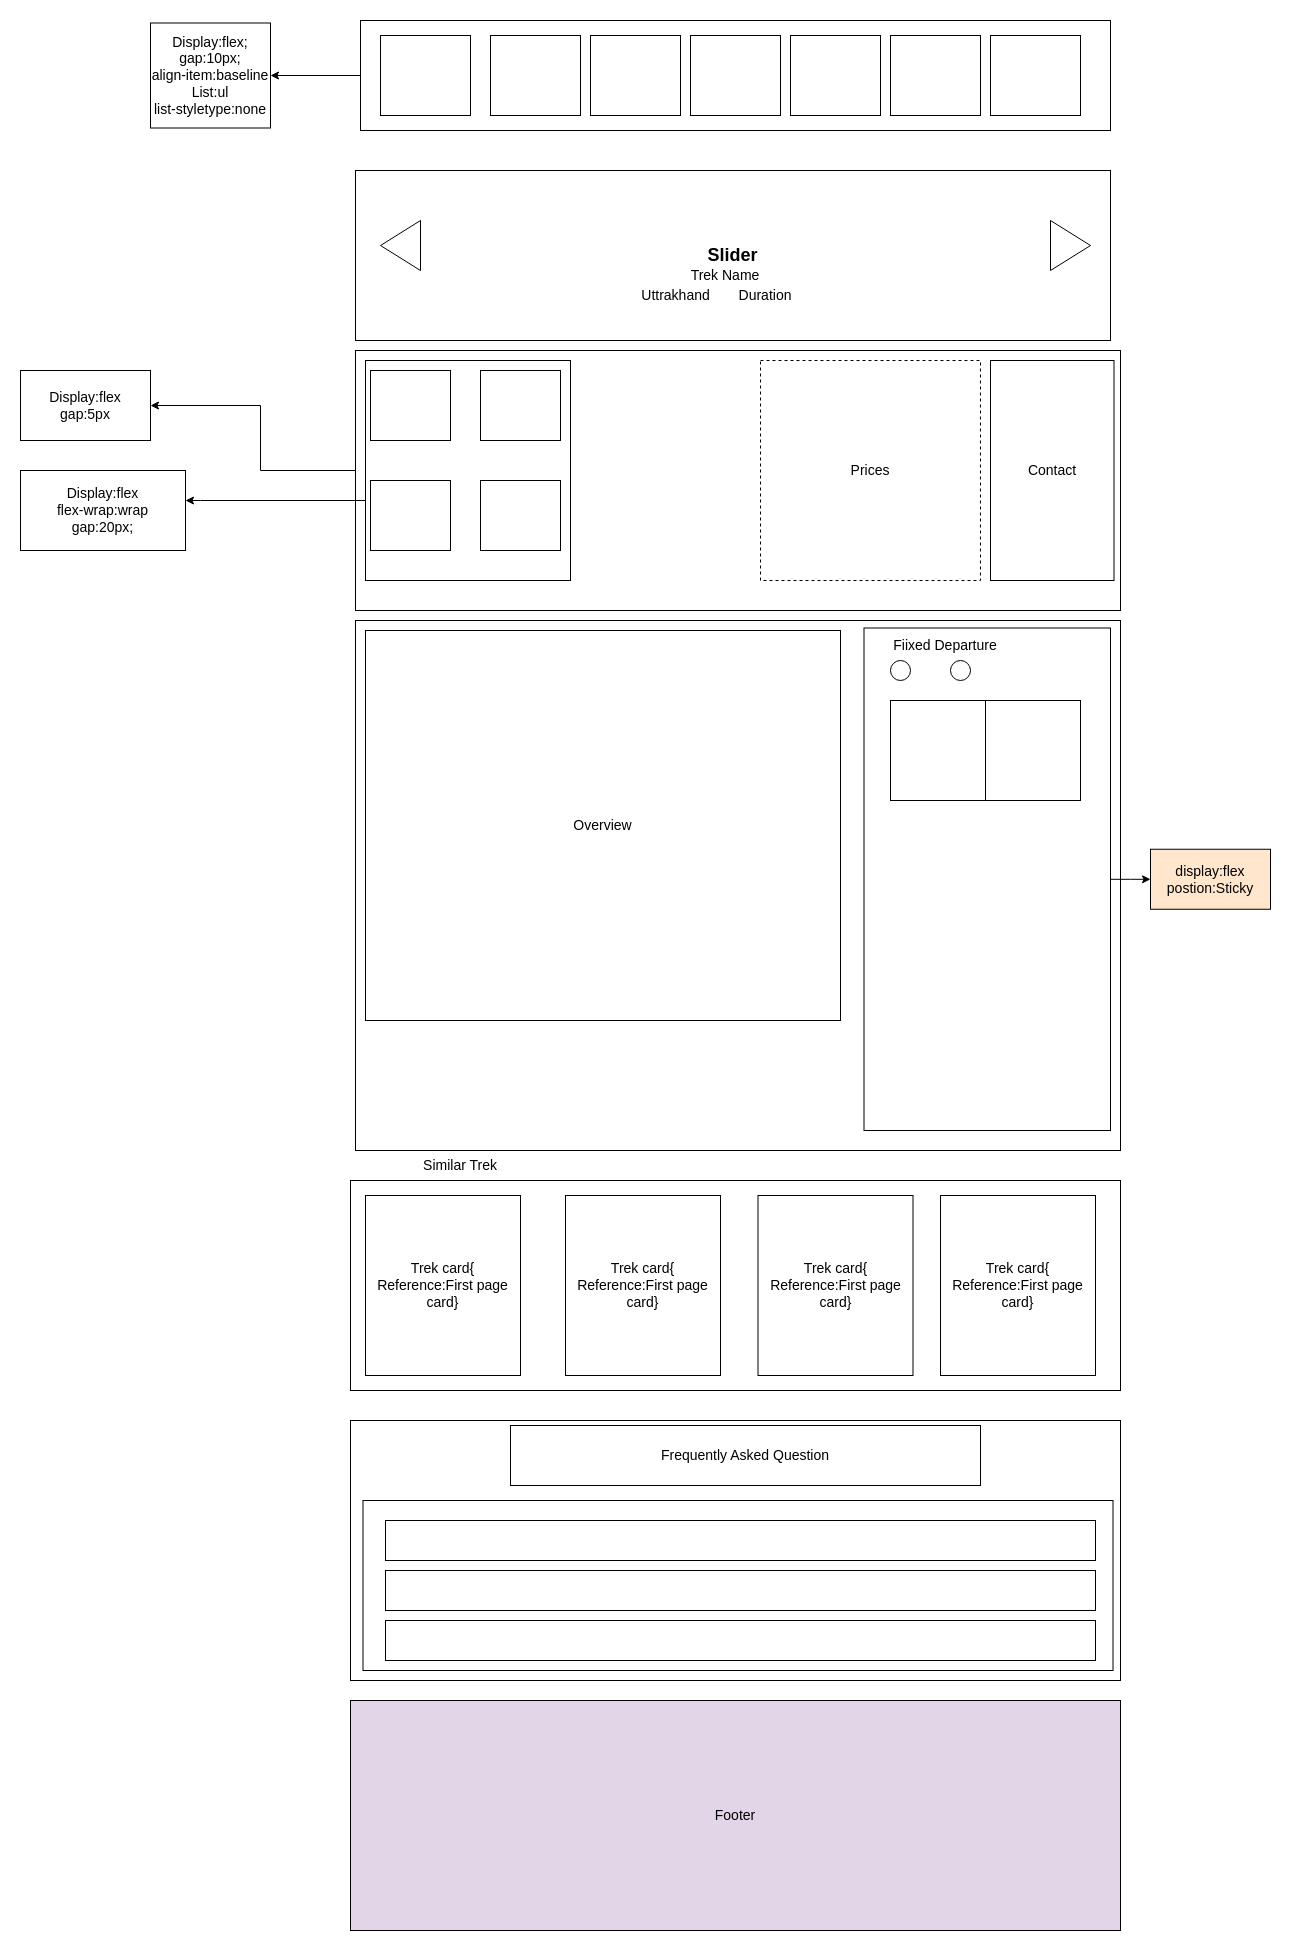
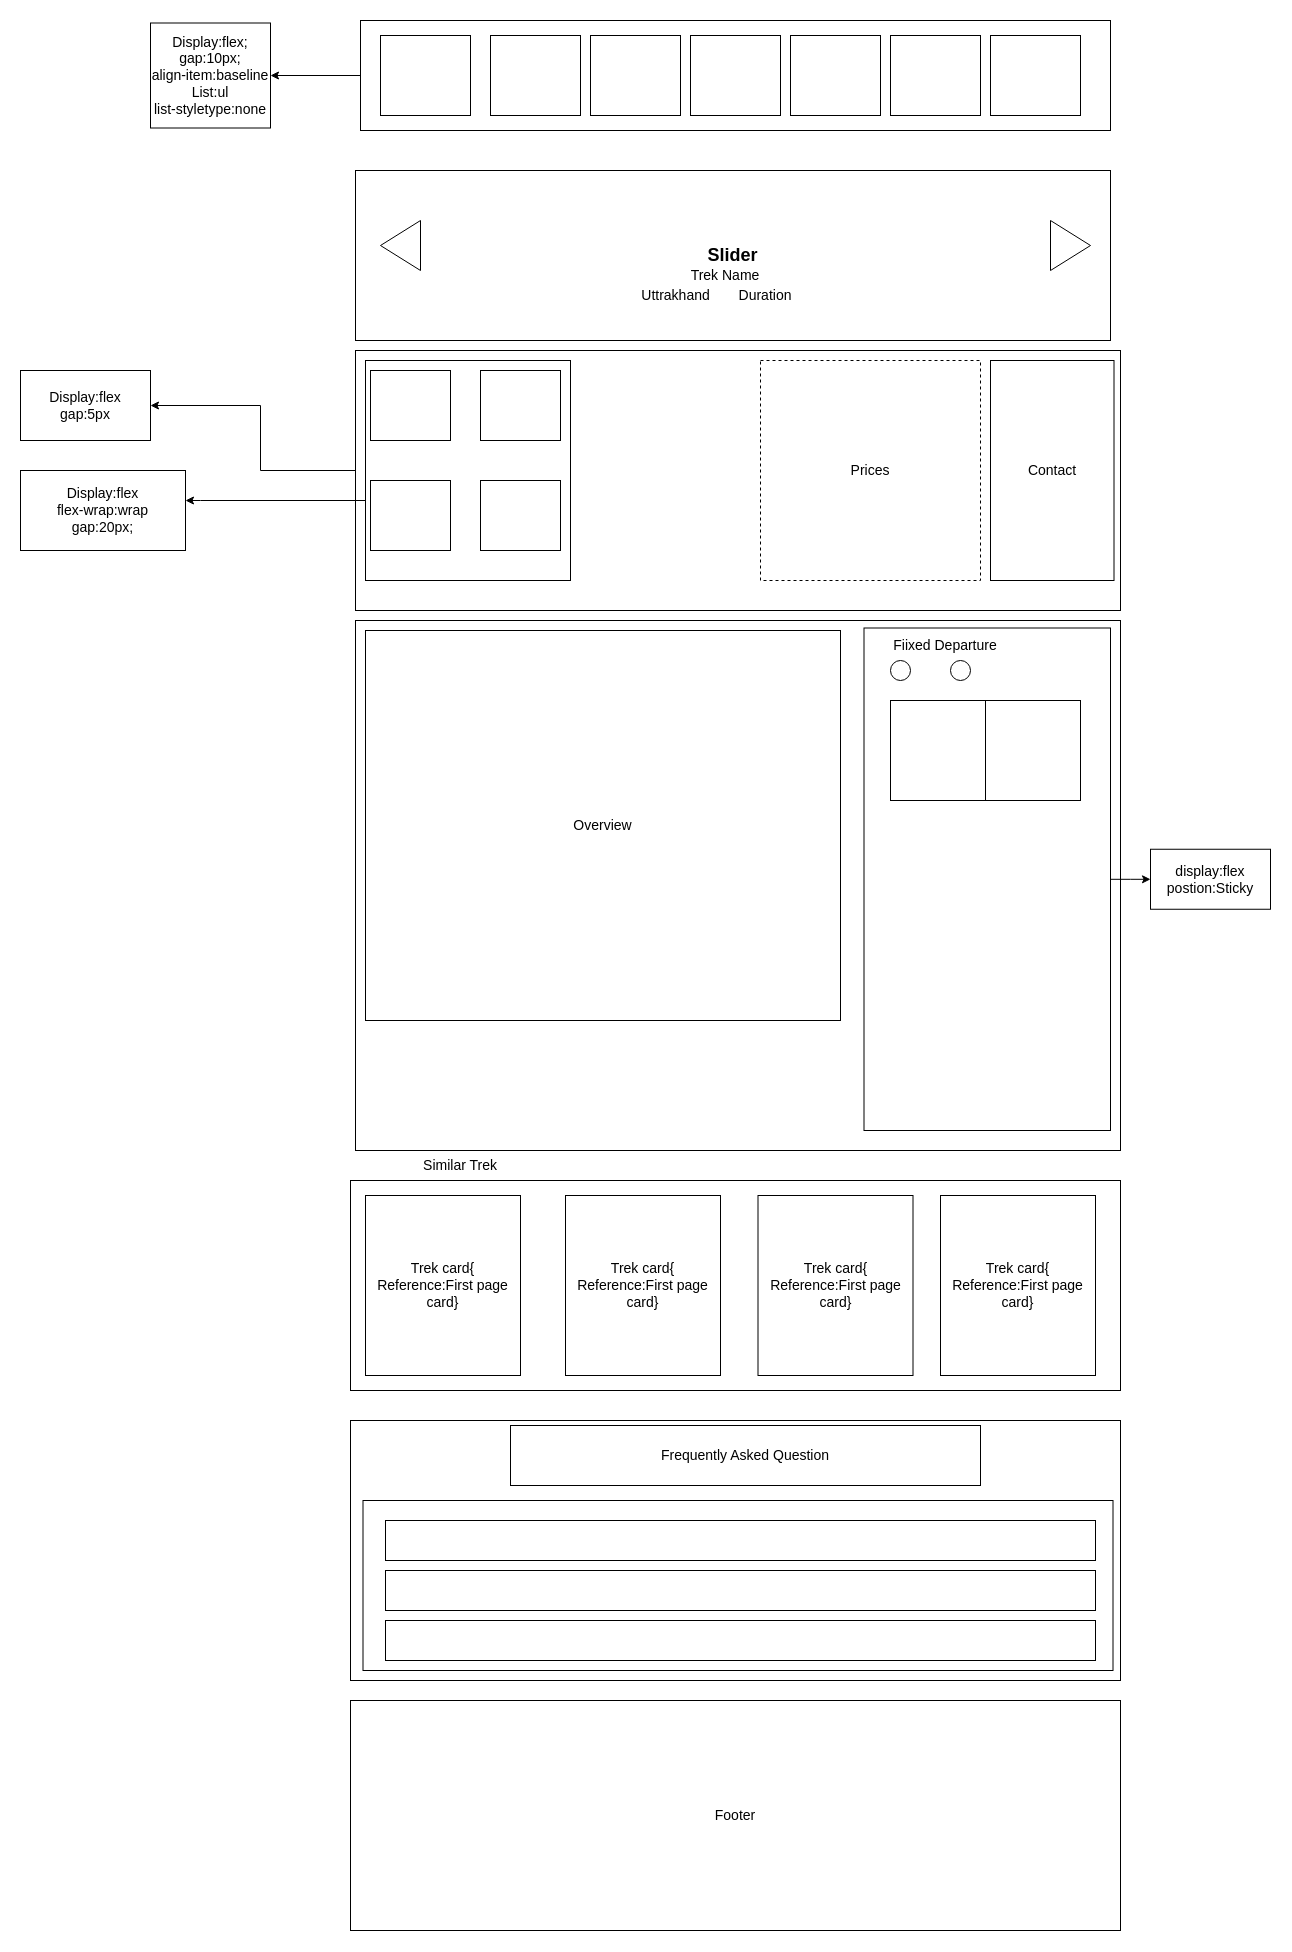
(1211, 879) -> (1211, 879)
(736, 1816) -> (736, 1816)
